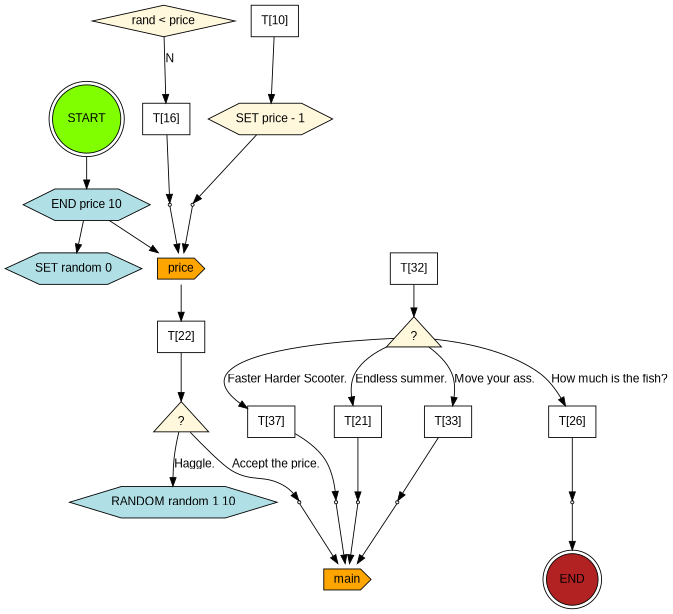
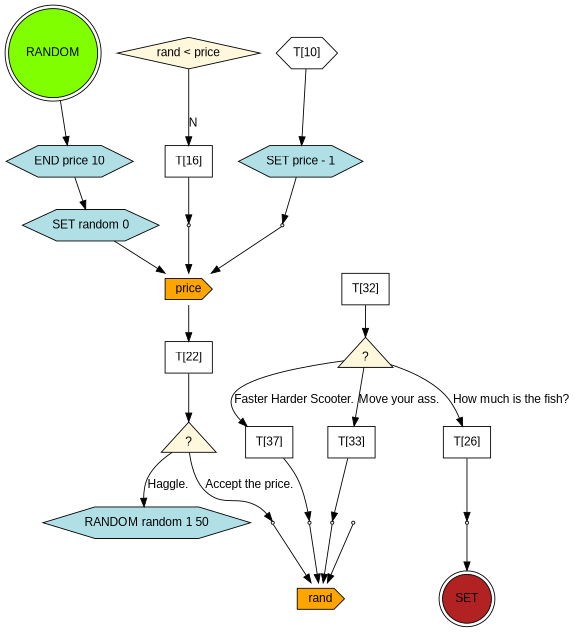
(275, 21) -> (307, 53)
(87, 119) -> (53, 53)
(270, 119) -> (301, 161)
(130, 234) -> (136, 255)
(358, 422) -> none
(173, 502) -> (147, 523)
(347, 579) -> (321, 599)
(572, 579) -> (467, 599)
